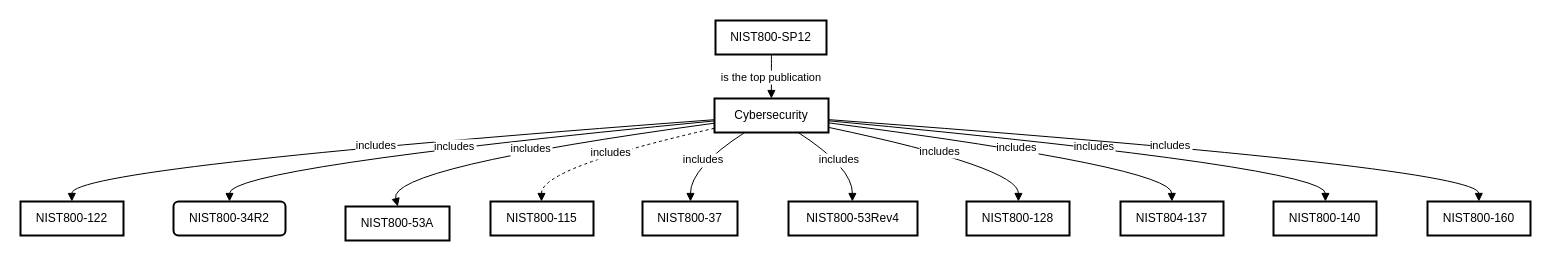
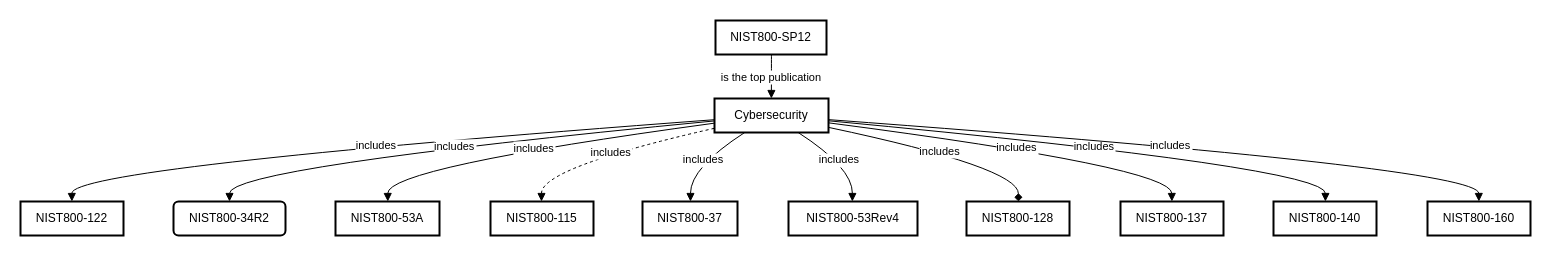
(1018, 192) -> (1018, 192)
(1172, 219) -> (1172, 219)
(398, 224) -> (388, 219)
